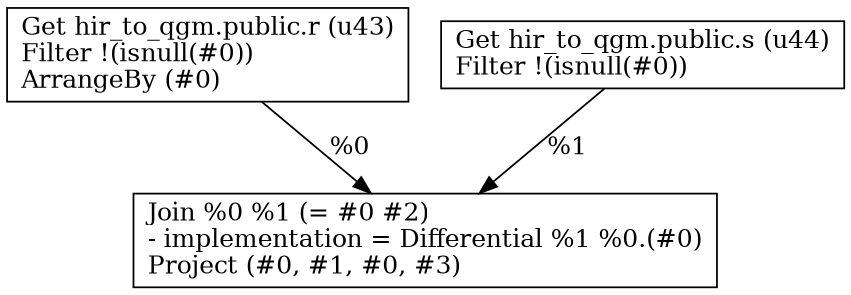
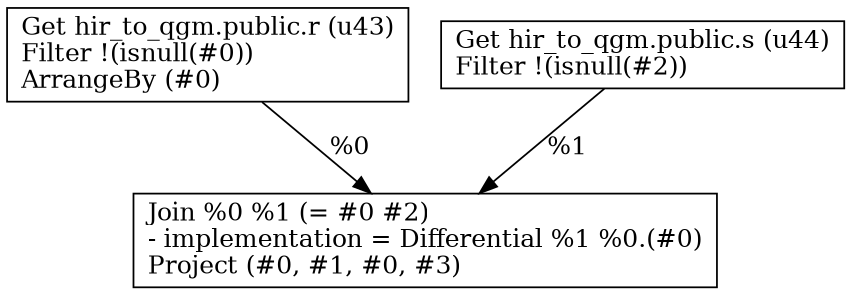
(643, 55) -> (643, 55)
